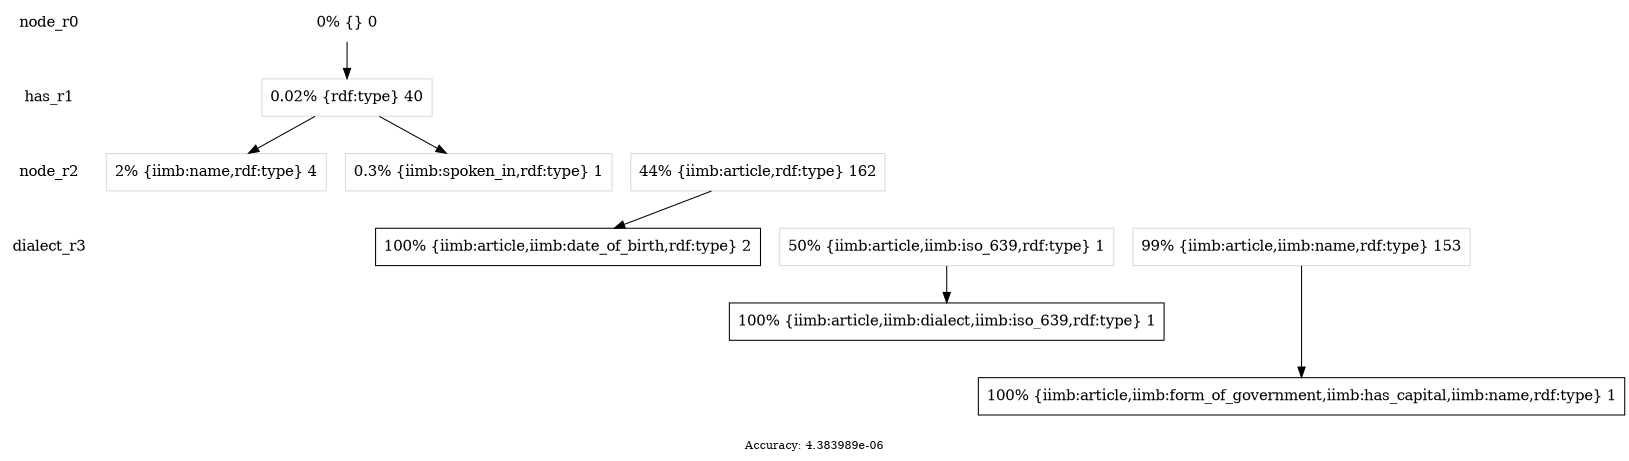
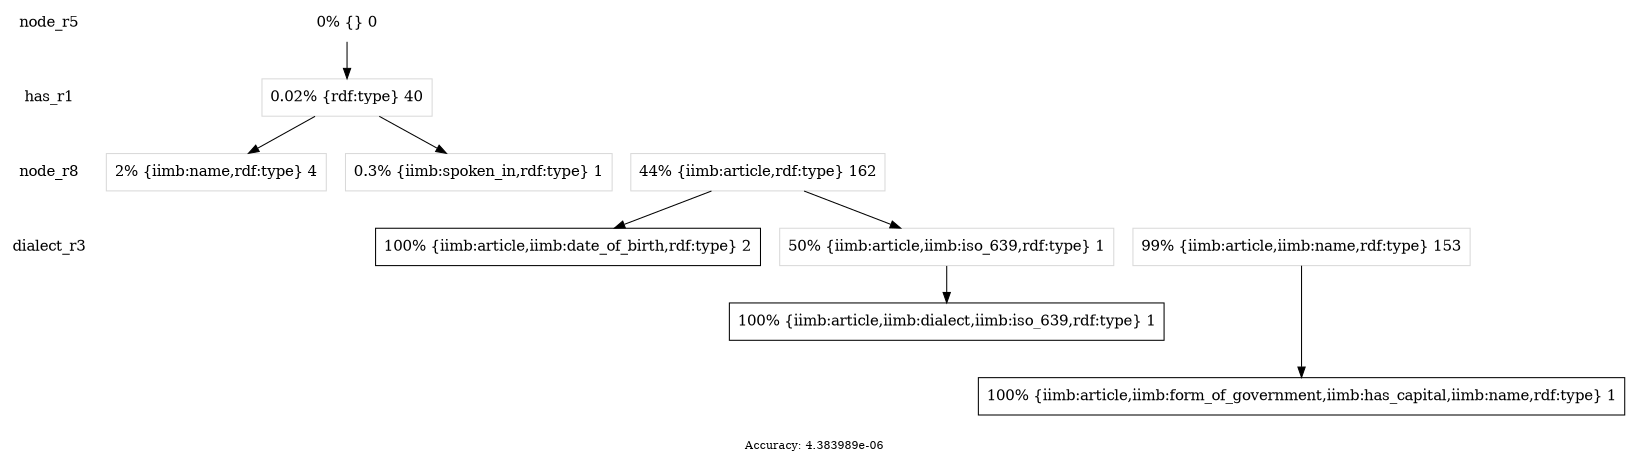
(49, 23) -> (49, 23)
(49, 172) -> (49, 172)
none -> (847, 208)
